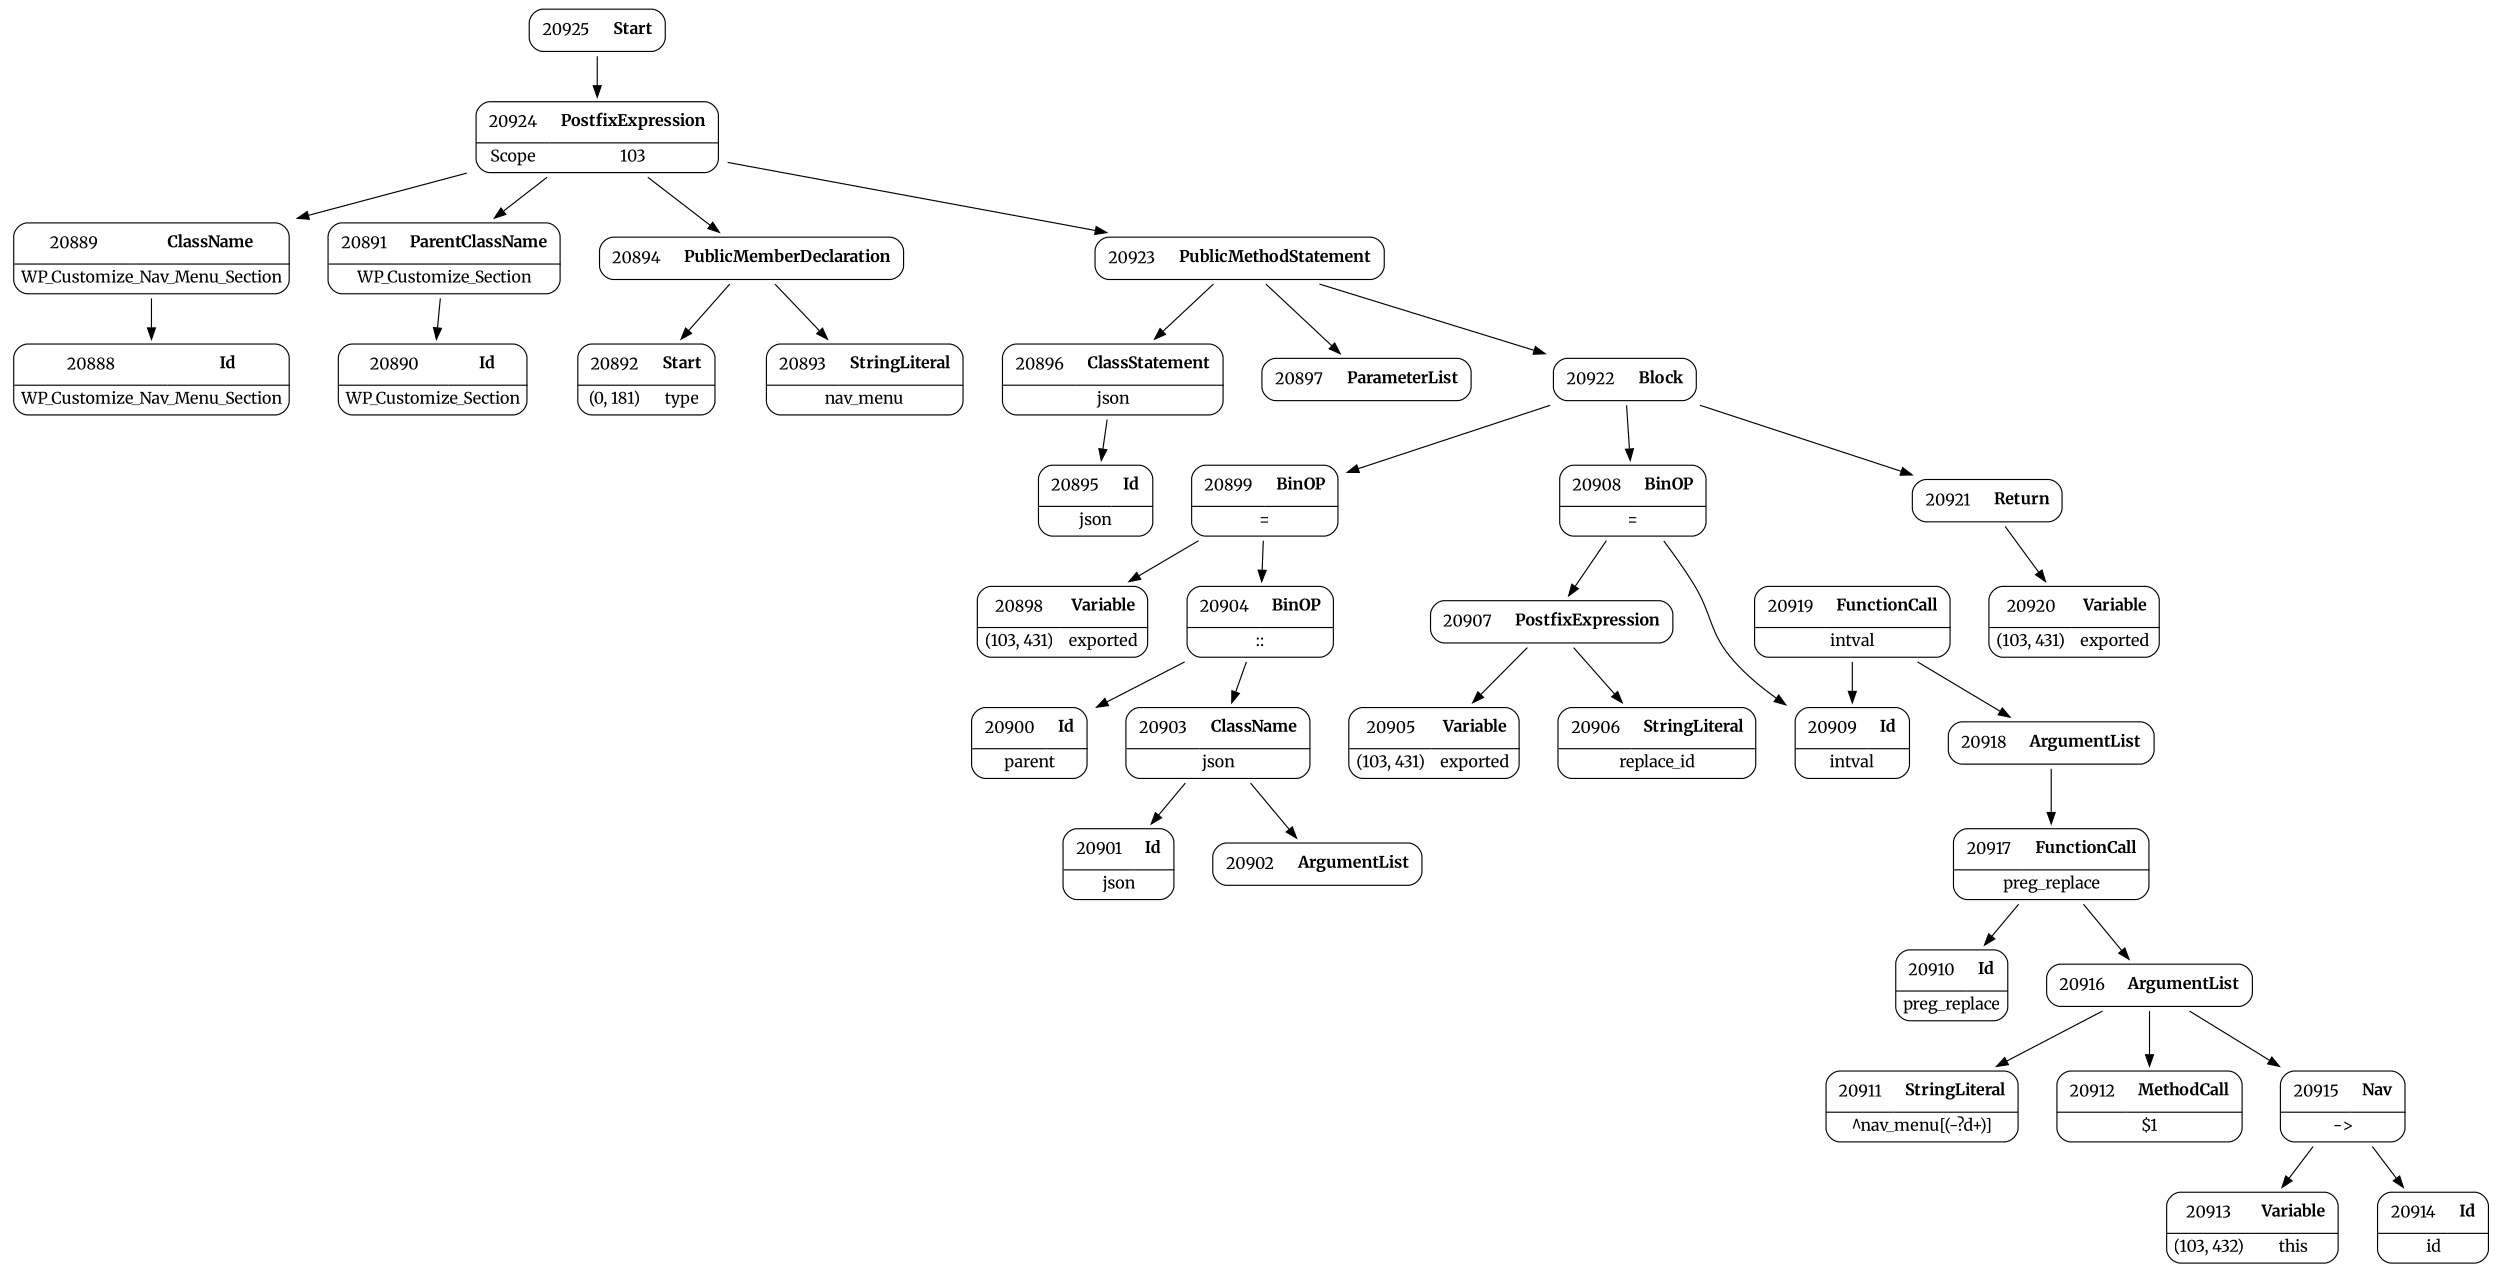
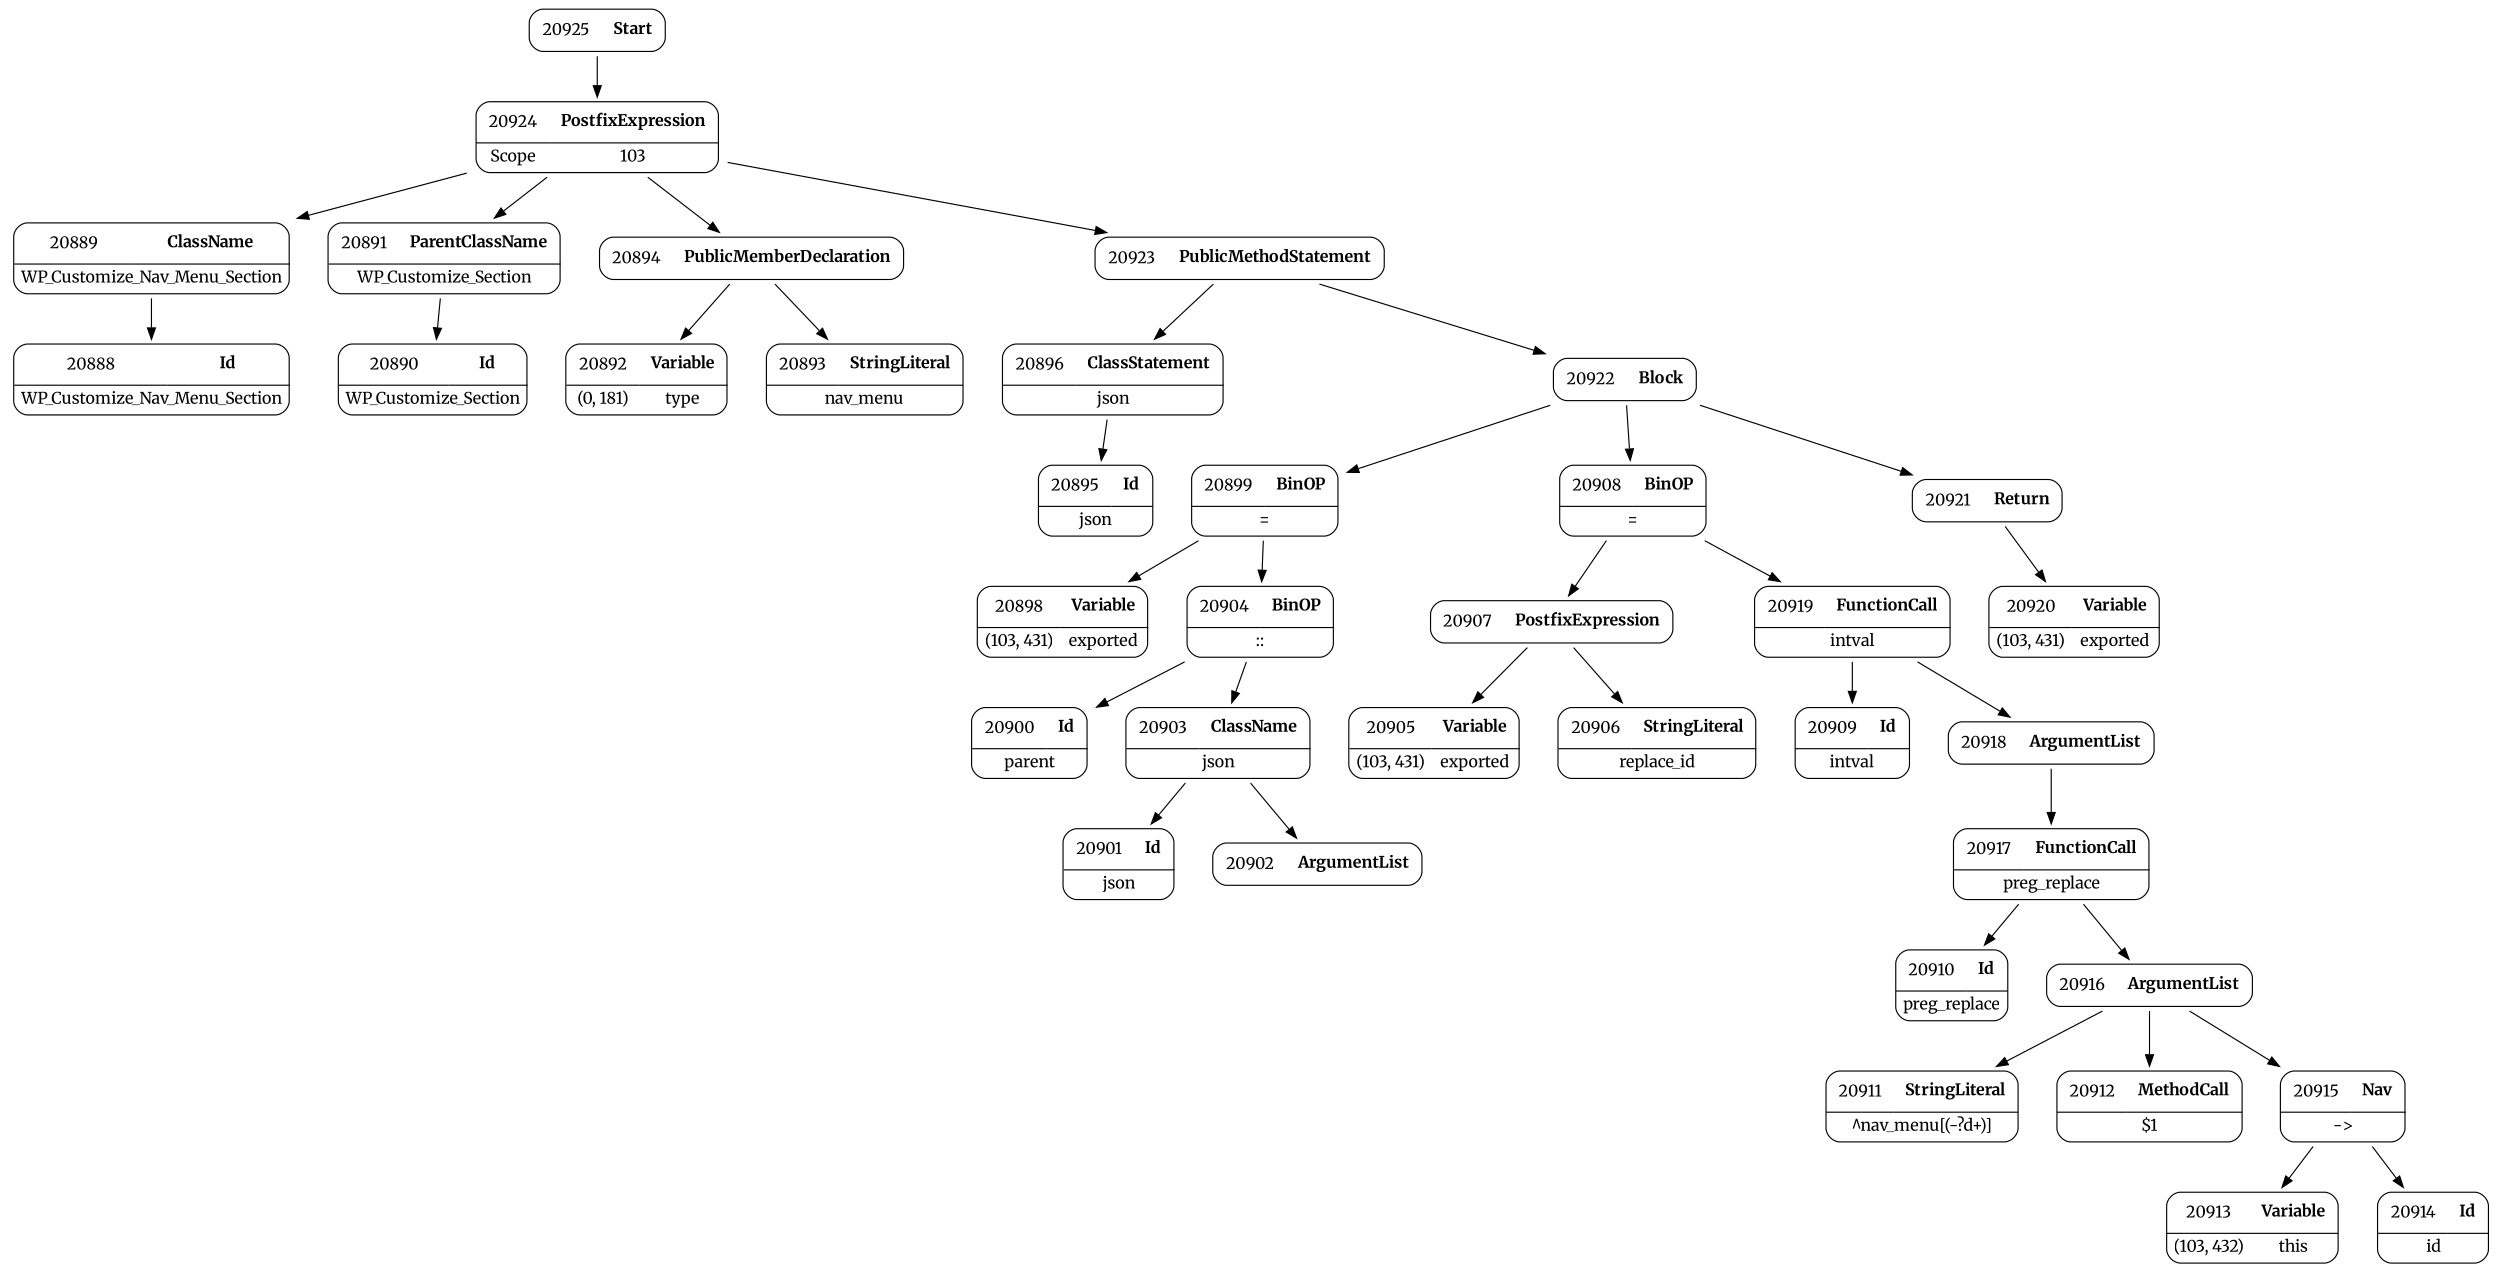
(682, 363) -> (683, 363)
(1367, 379) -> none
(1712, 625) -> (1737, 558)
